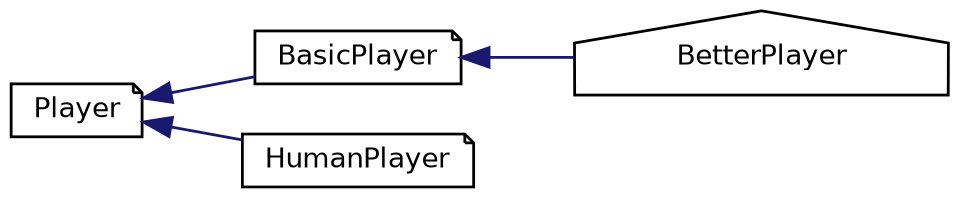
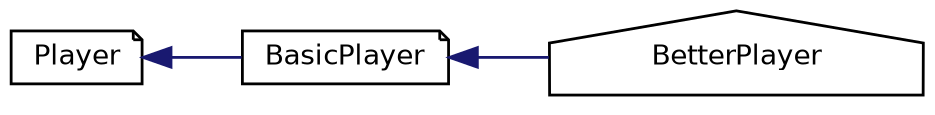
(358, 160) -> none
